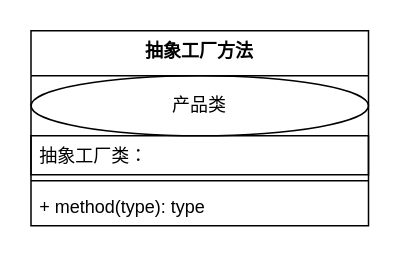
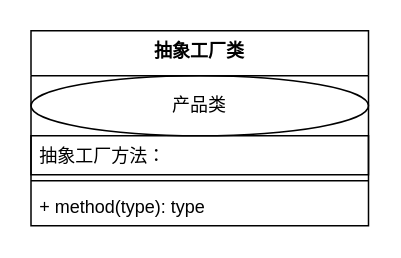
(199, 51) -> (199, 51)
(93, 156) -> (102, 156)
